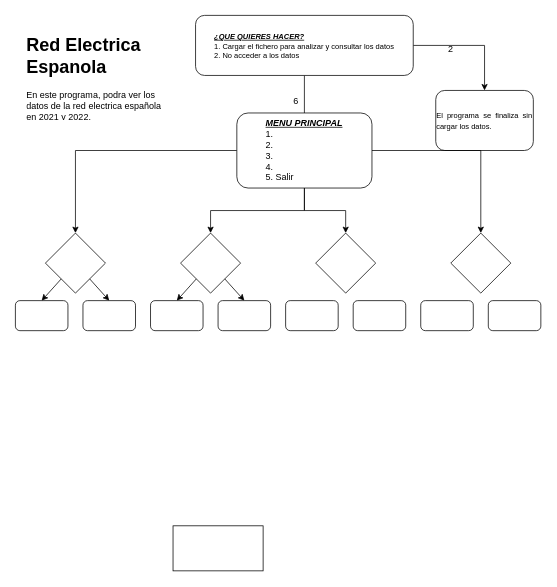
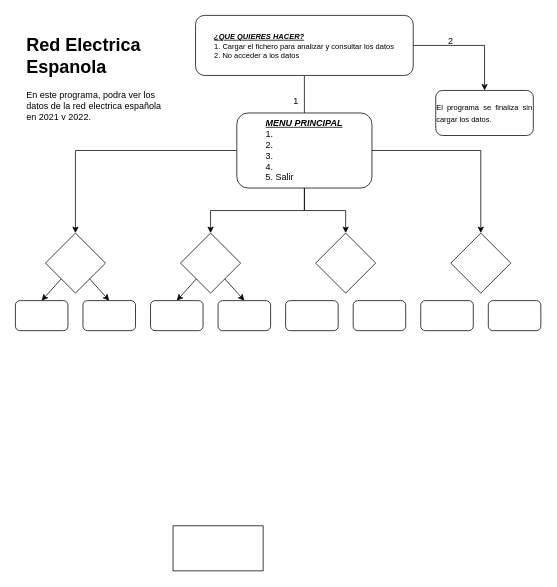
(450, 49) -> (450, 42)
(296, 102) -> (296, 102)
(484, 120) -> (484, 113)
